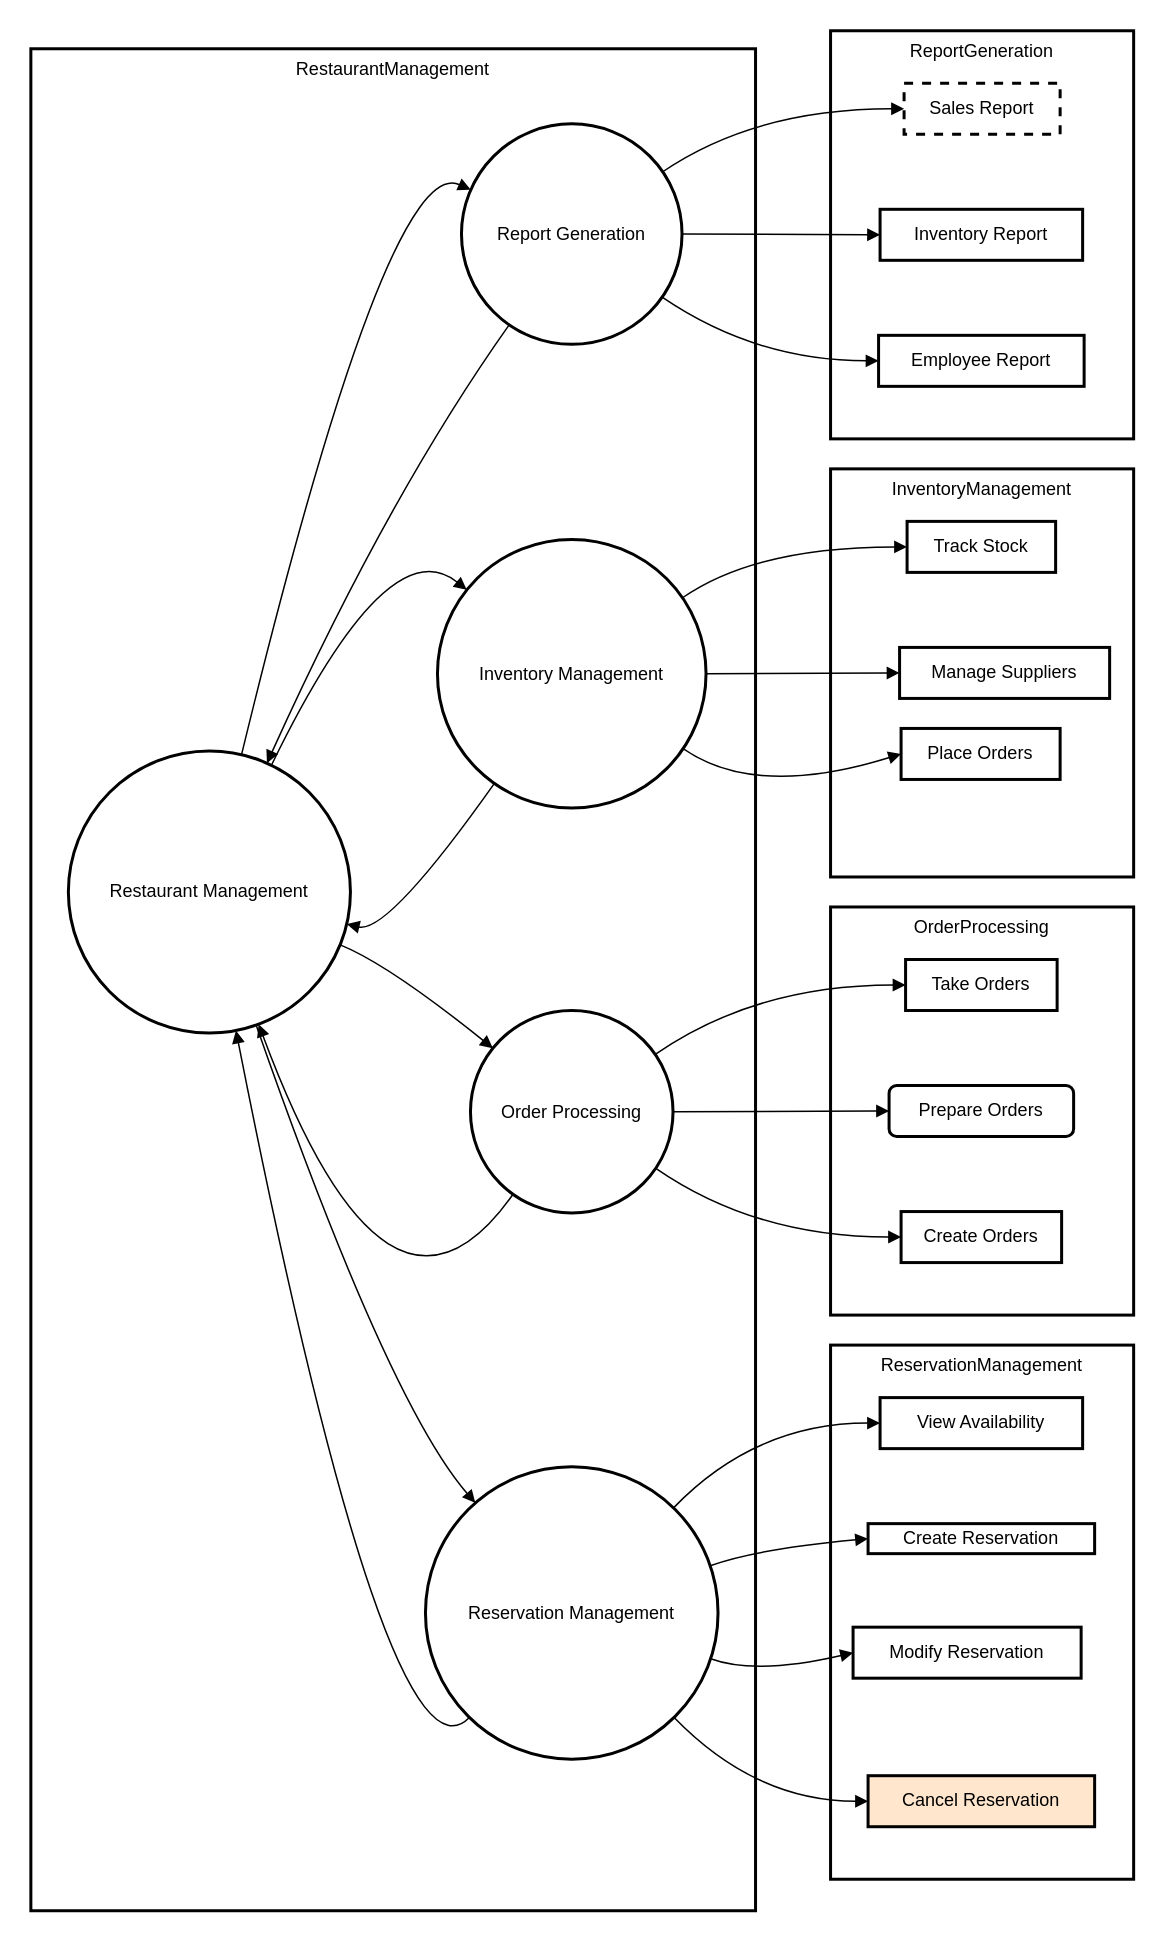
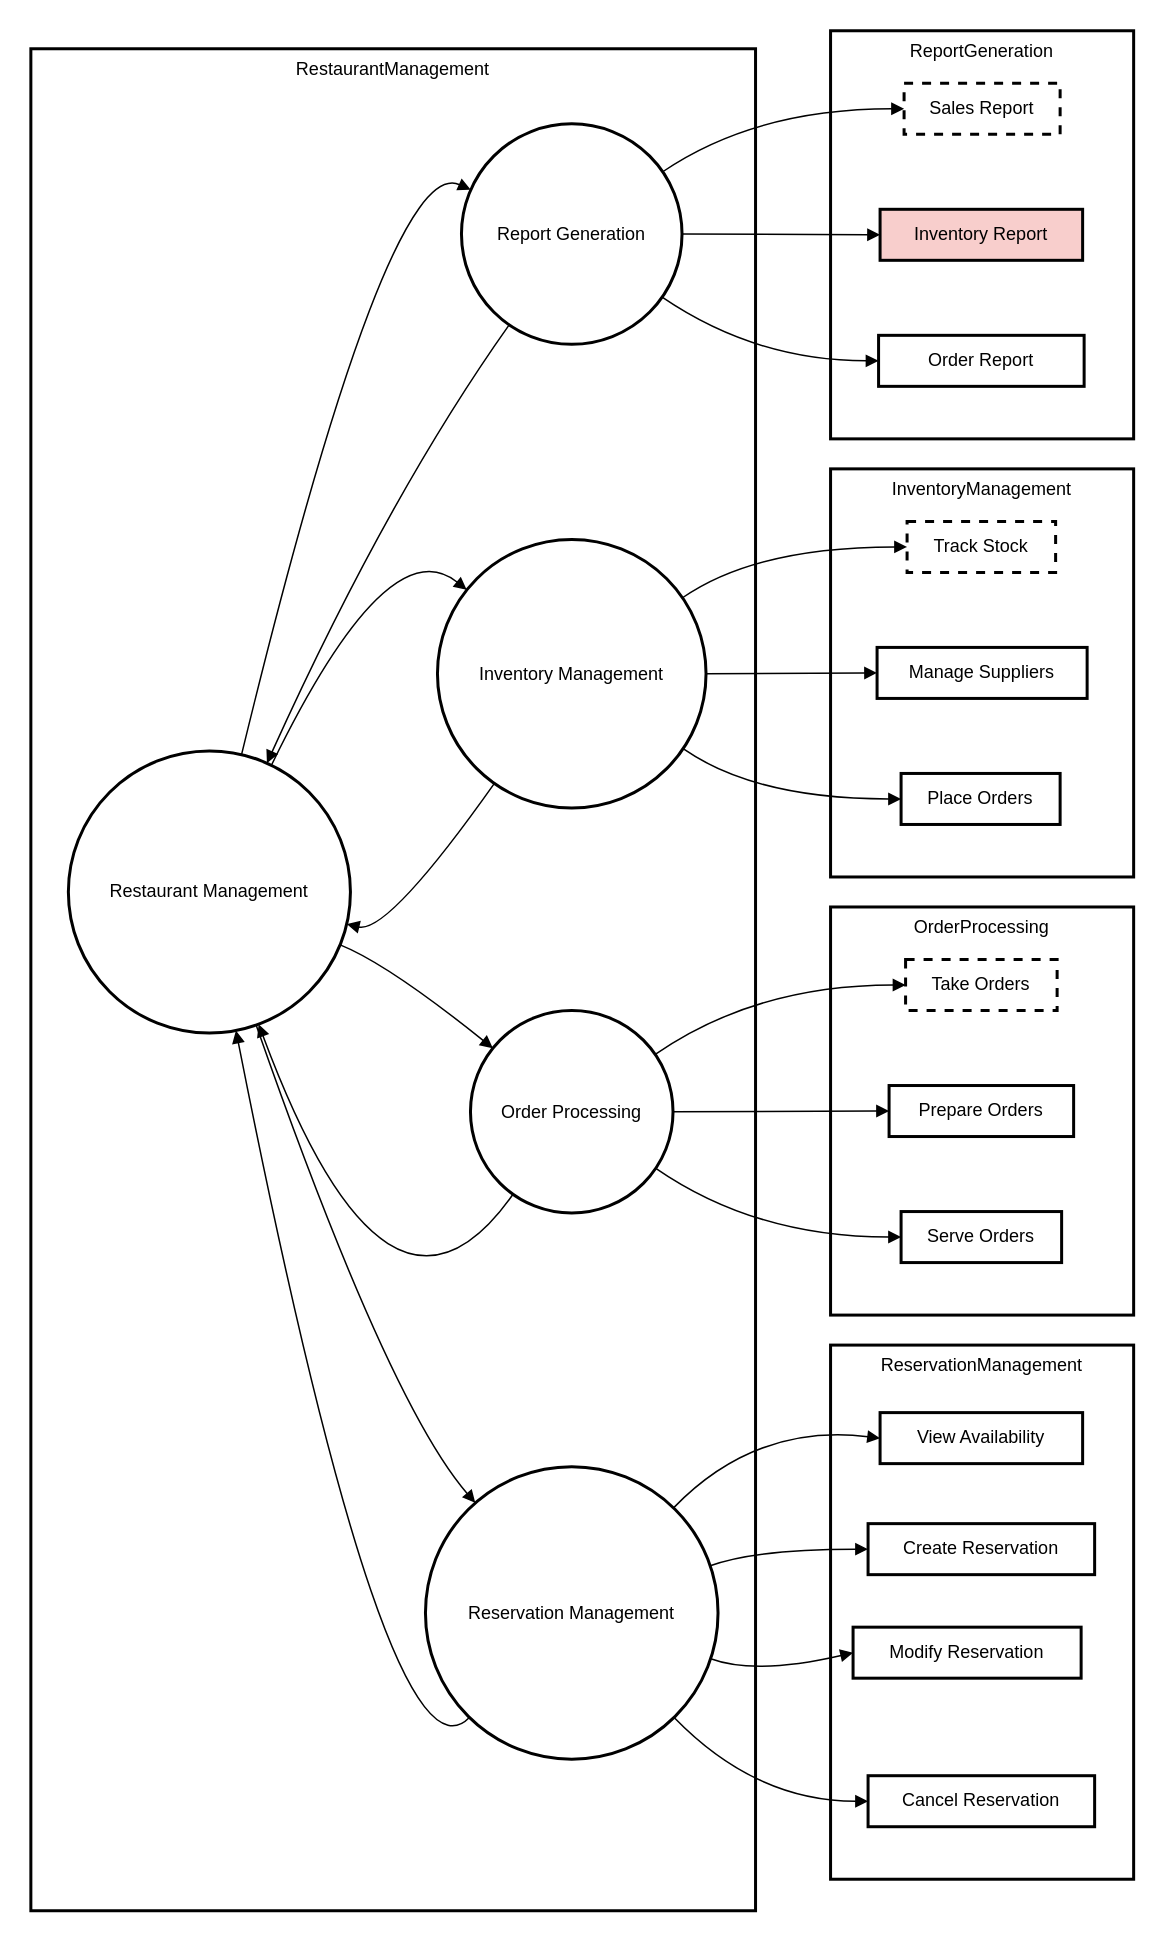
(981, 235) -> (981, 235)
(981, 361) -> (981, 361)
(981, 547) -> (981, 547)
(1004, 673) -> (982, 673)
(980, 754) -> (980, 799)
(981, 985) -> (981, 985)
(981, 1111) -> (981, 1111)
(981, 1237) -> (981, 1237)
(981, 1423) -> (981, 1438)
(981, 1538) -> (981, 1549)
(981, 1801) -> (981, 1801)
